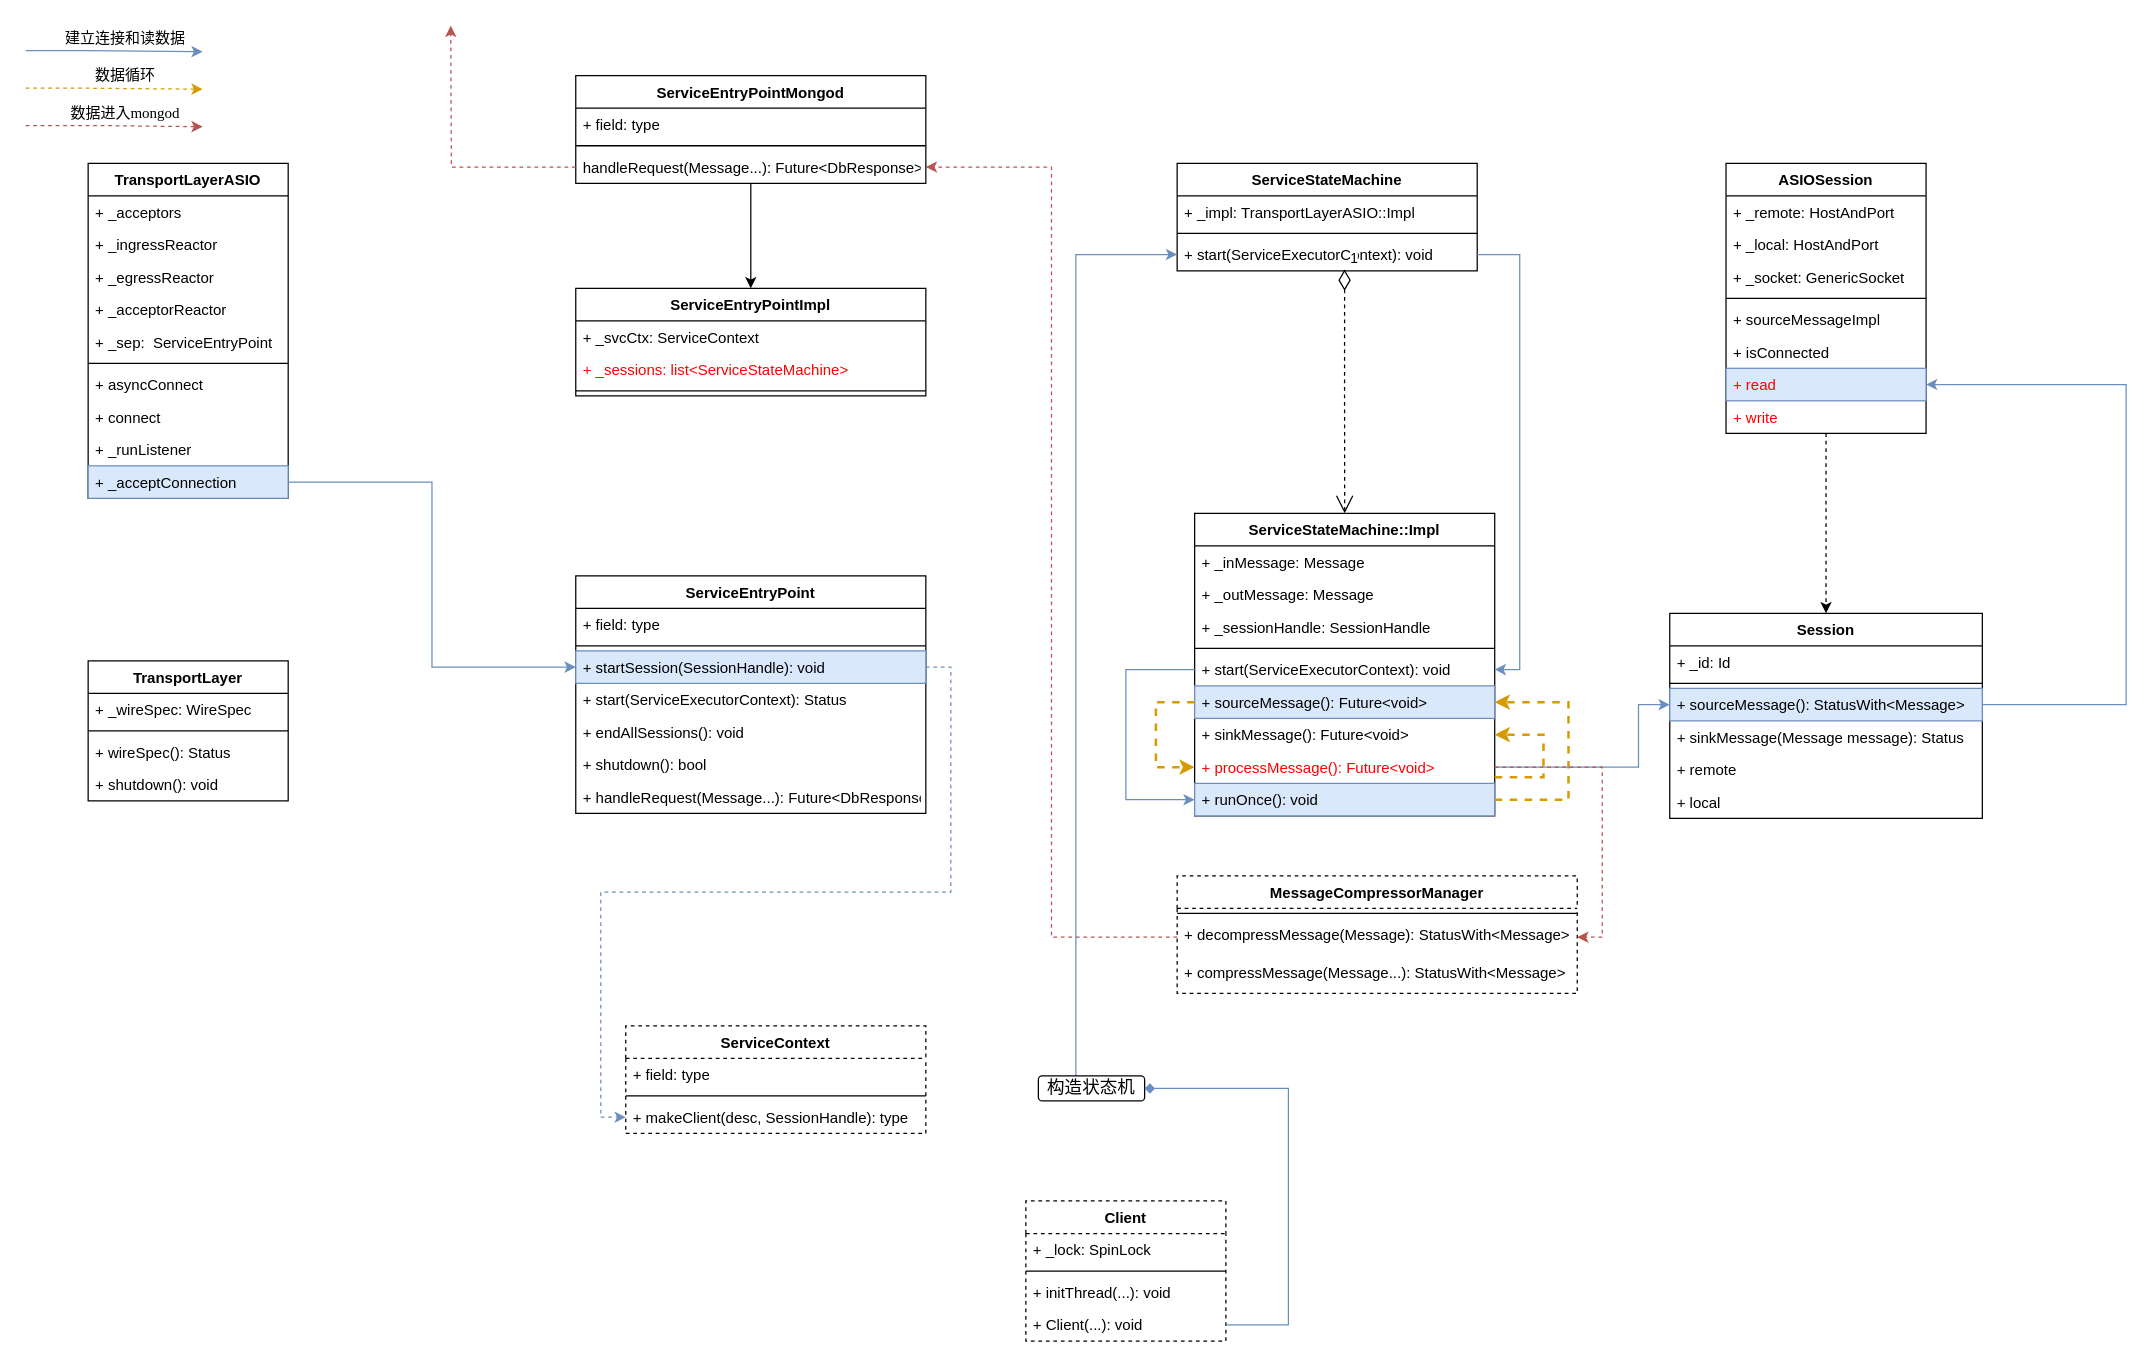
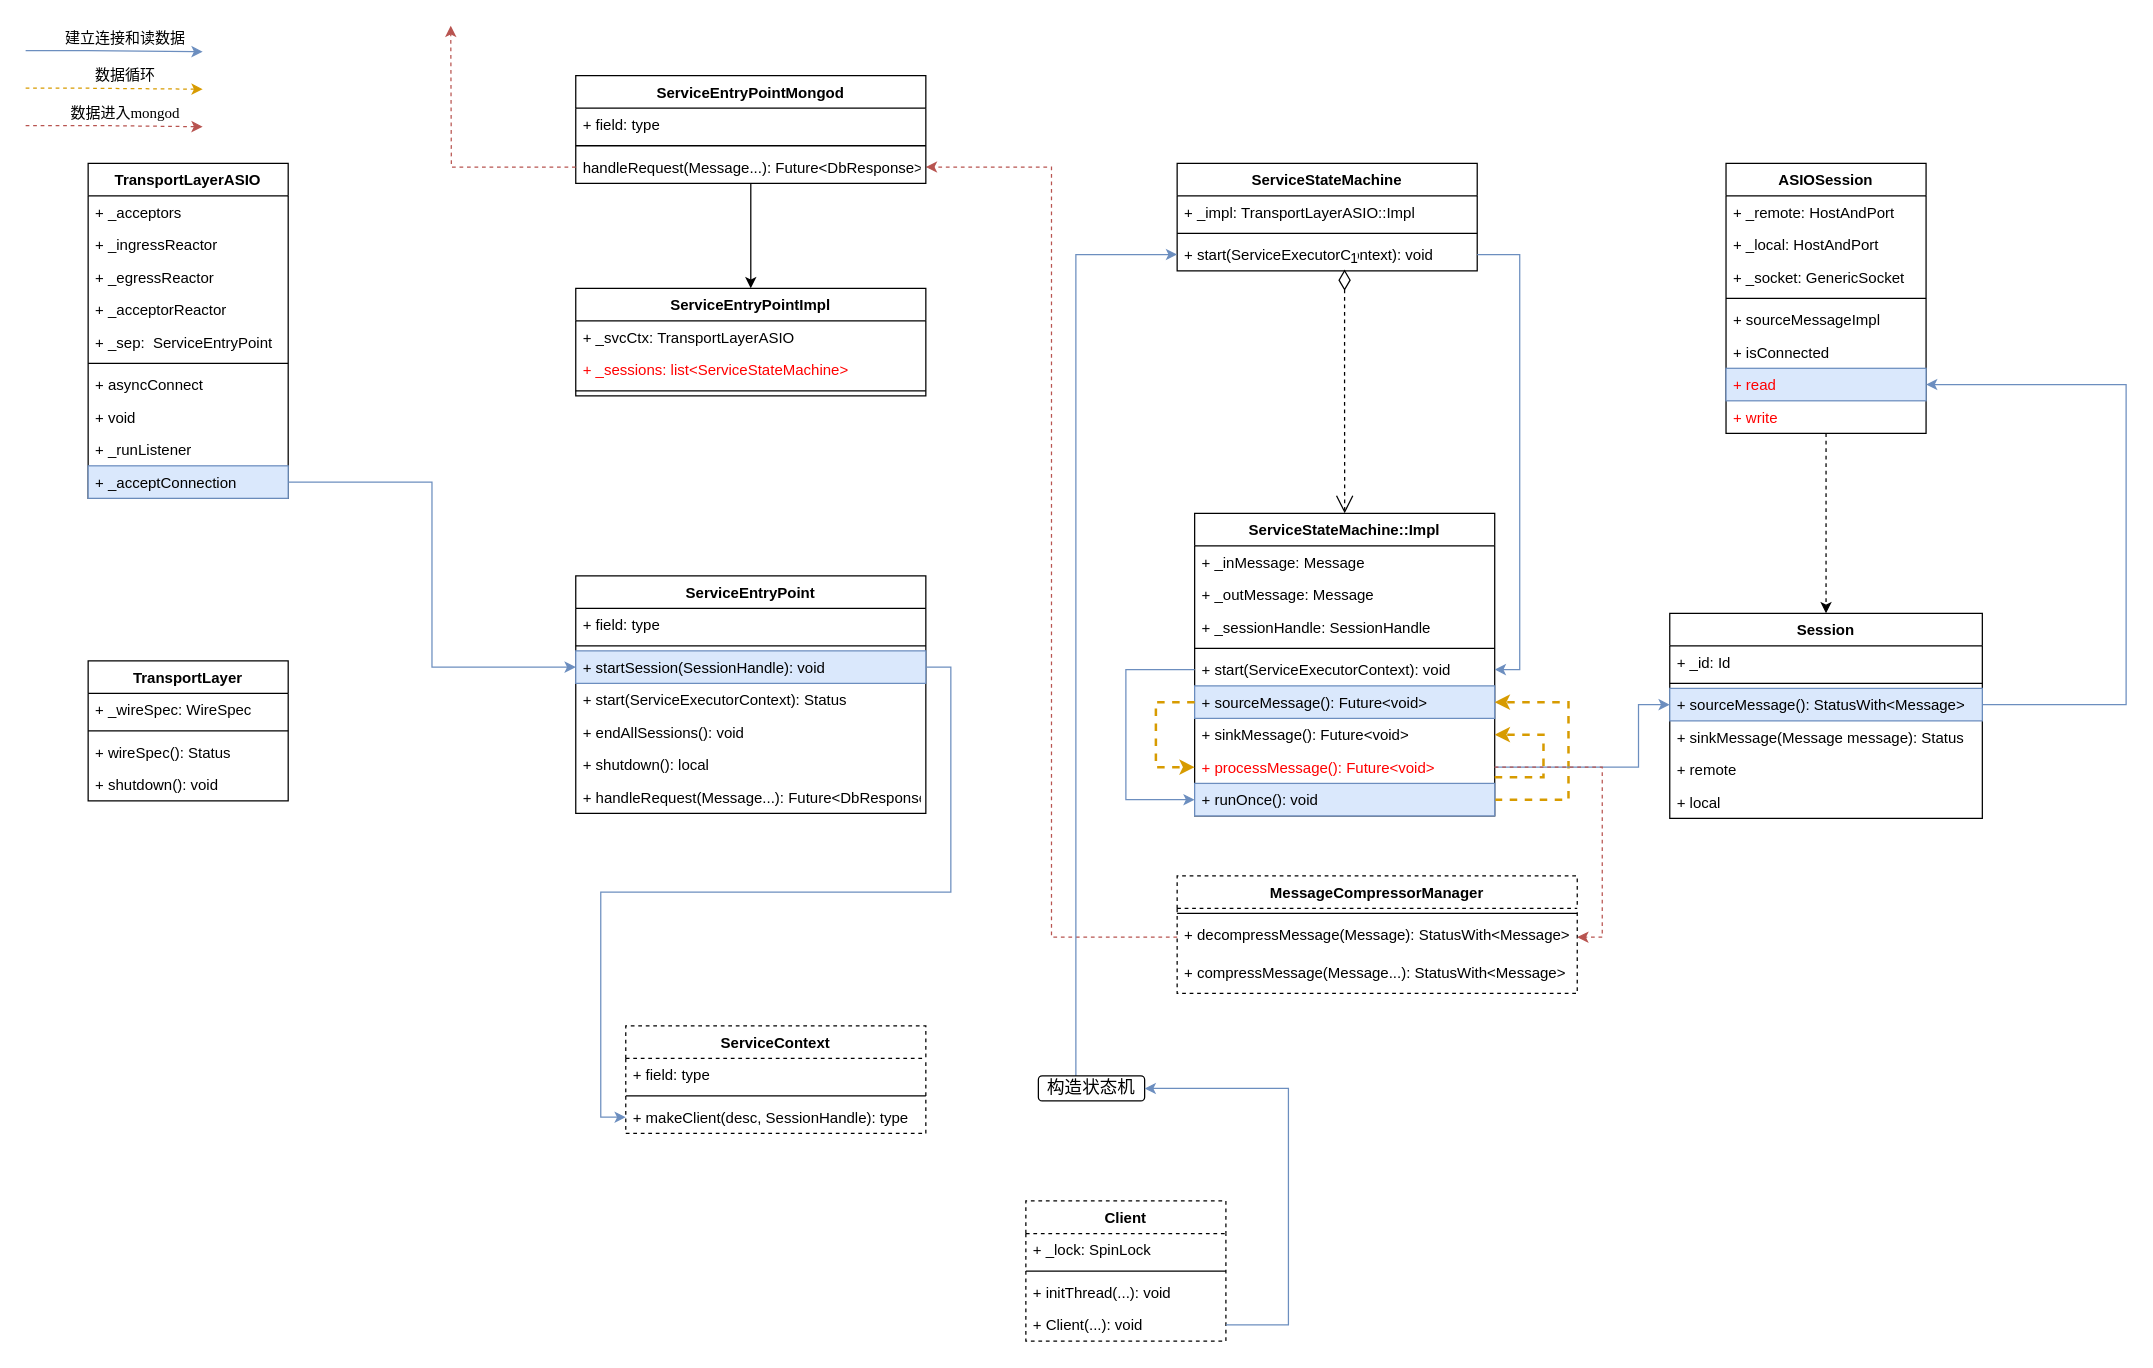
(684, 338) -> (702, 338)
(133, 418) -> (118, 418)
(652, 765) -> (655, 765)
(780, 892) -> (780, 892)
(1155, 1088) -> (1154, 1088)
